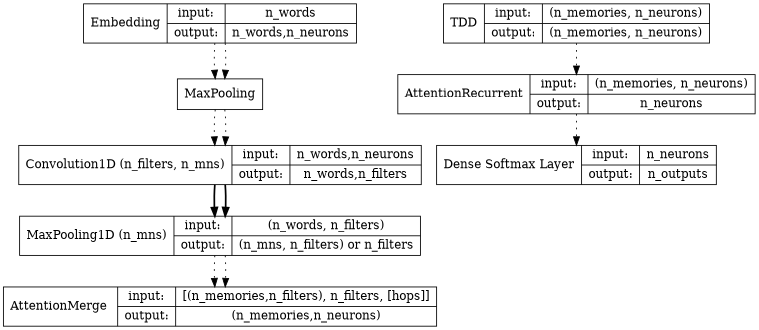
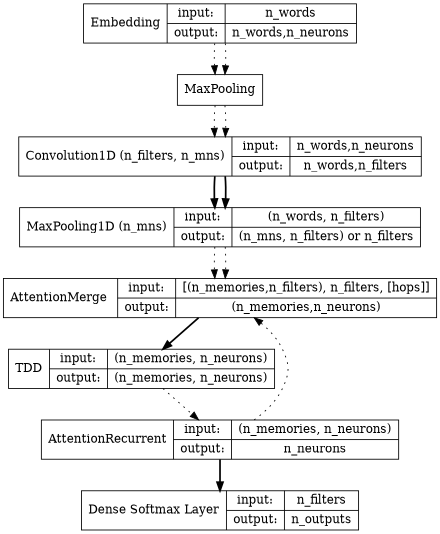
(576, 125) -> (220, 471)
(678, 155) -> (321, 500)
none -> (184, 331)
none -> (288, 373)
